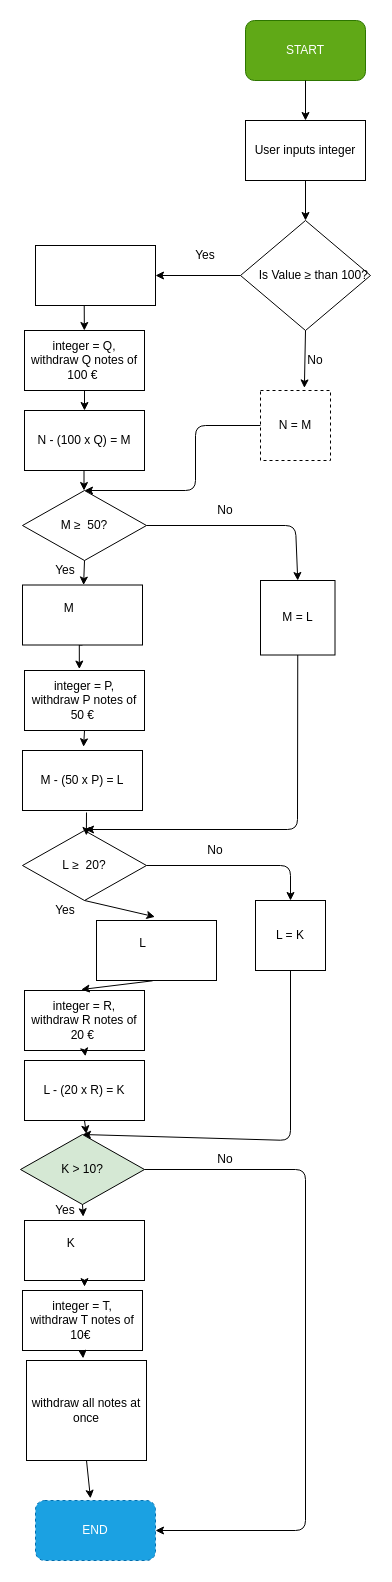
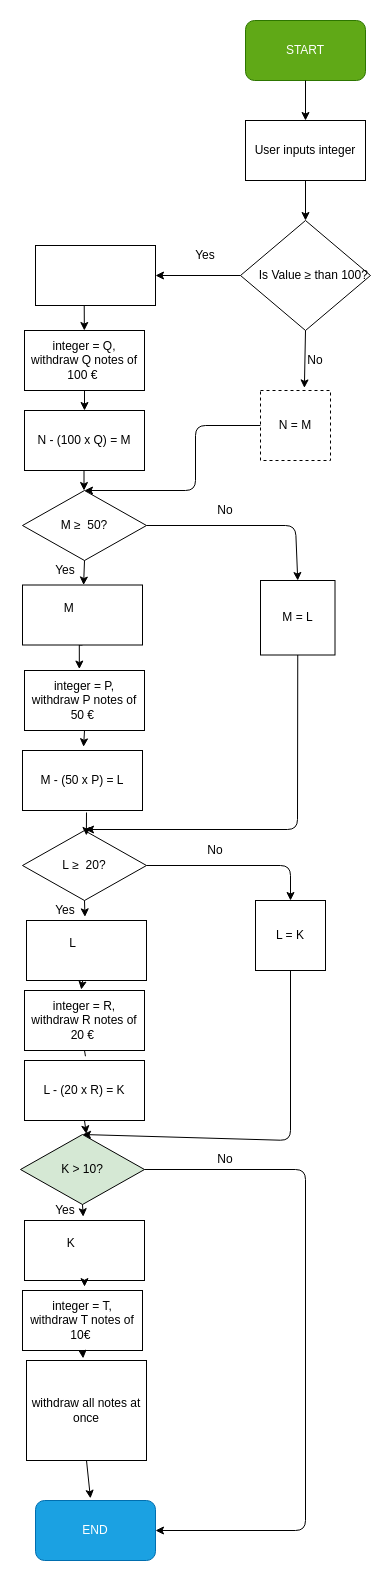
(157, 951) -> (87, 951)
(85, 1051) -> (85, 1053)
(96, 1531) -> (96, 1531)
